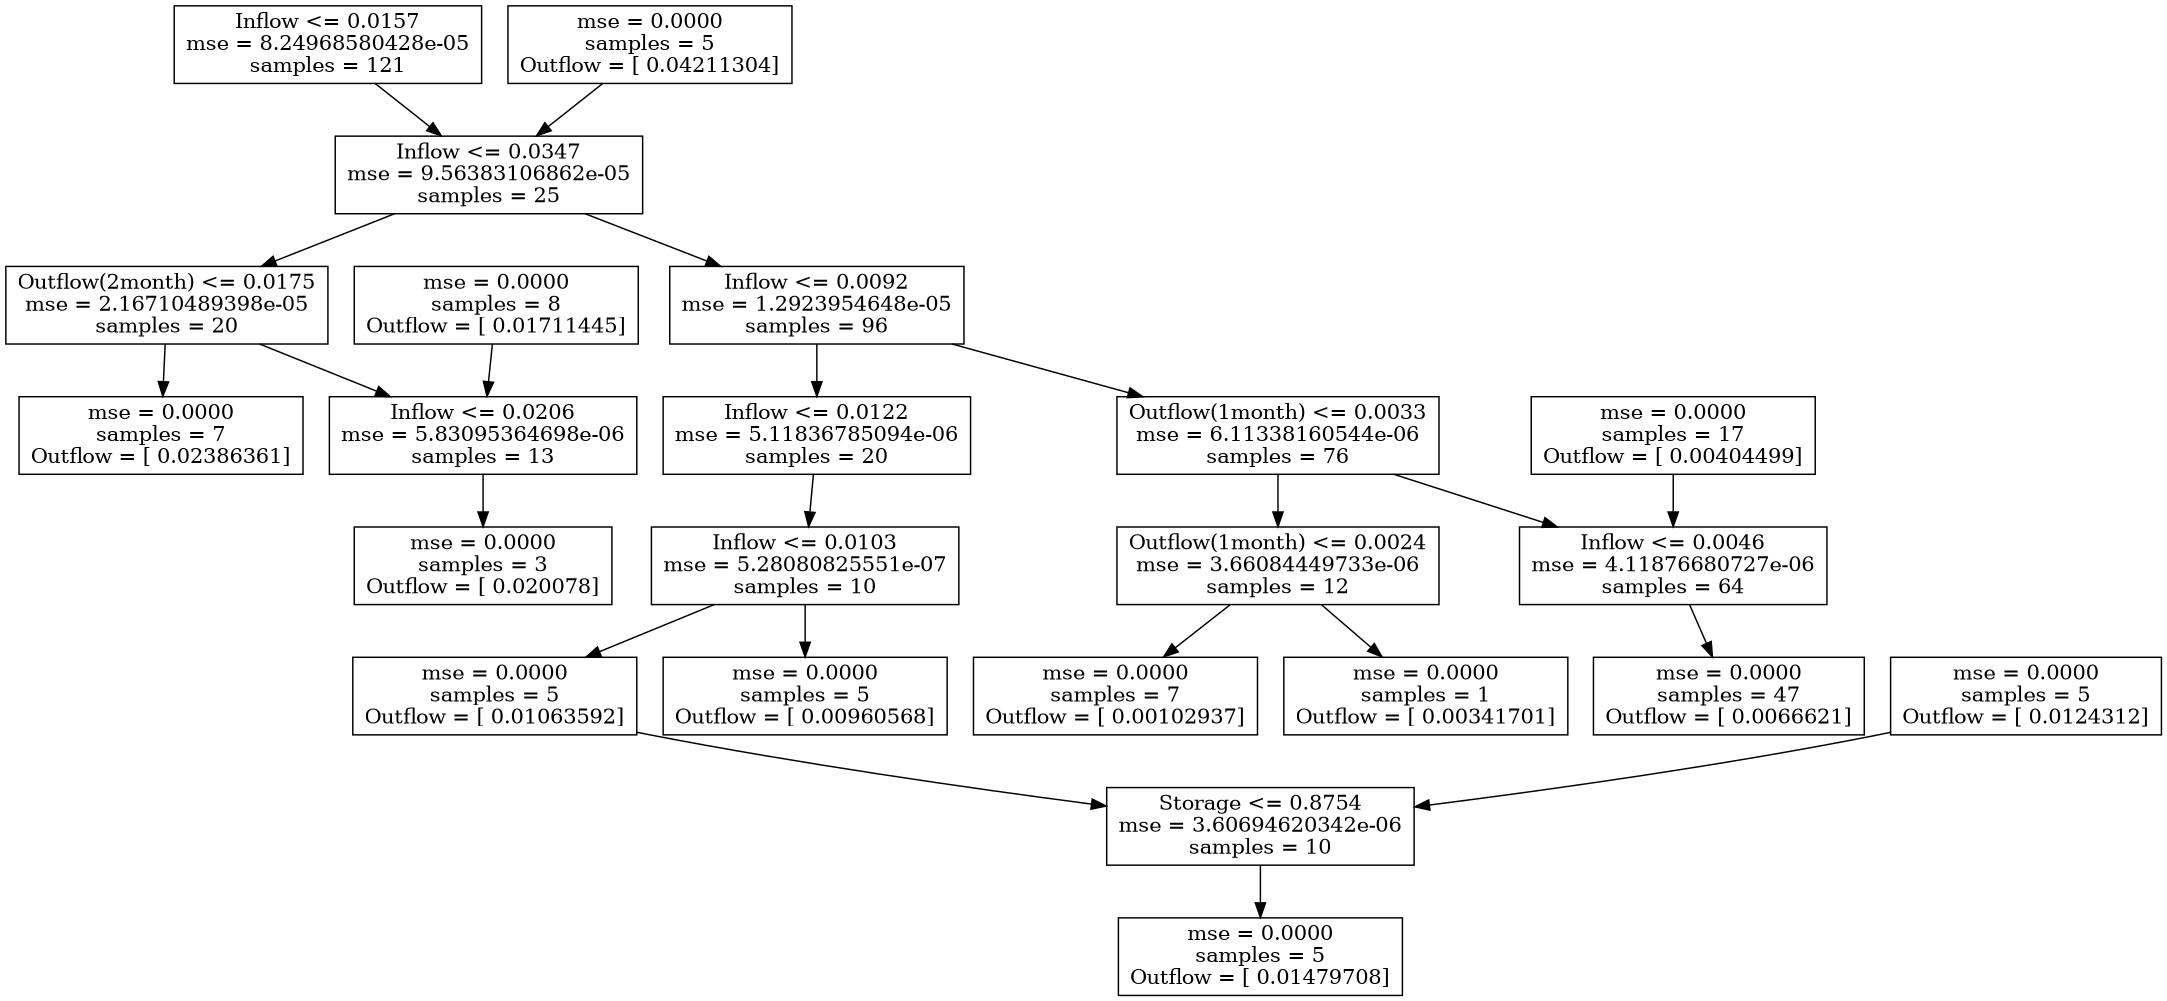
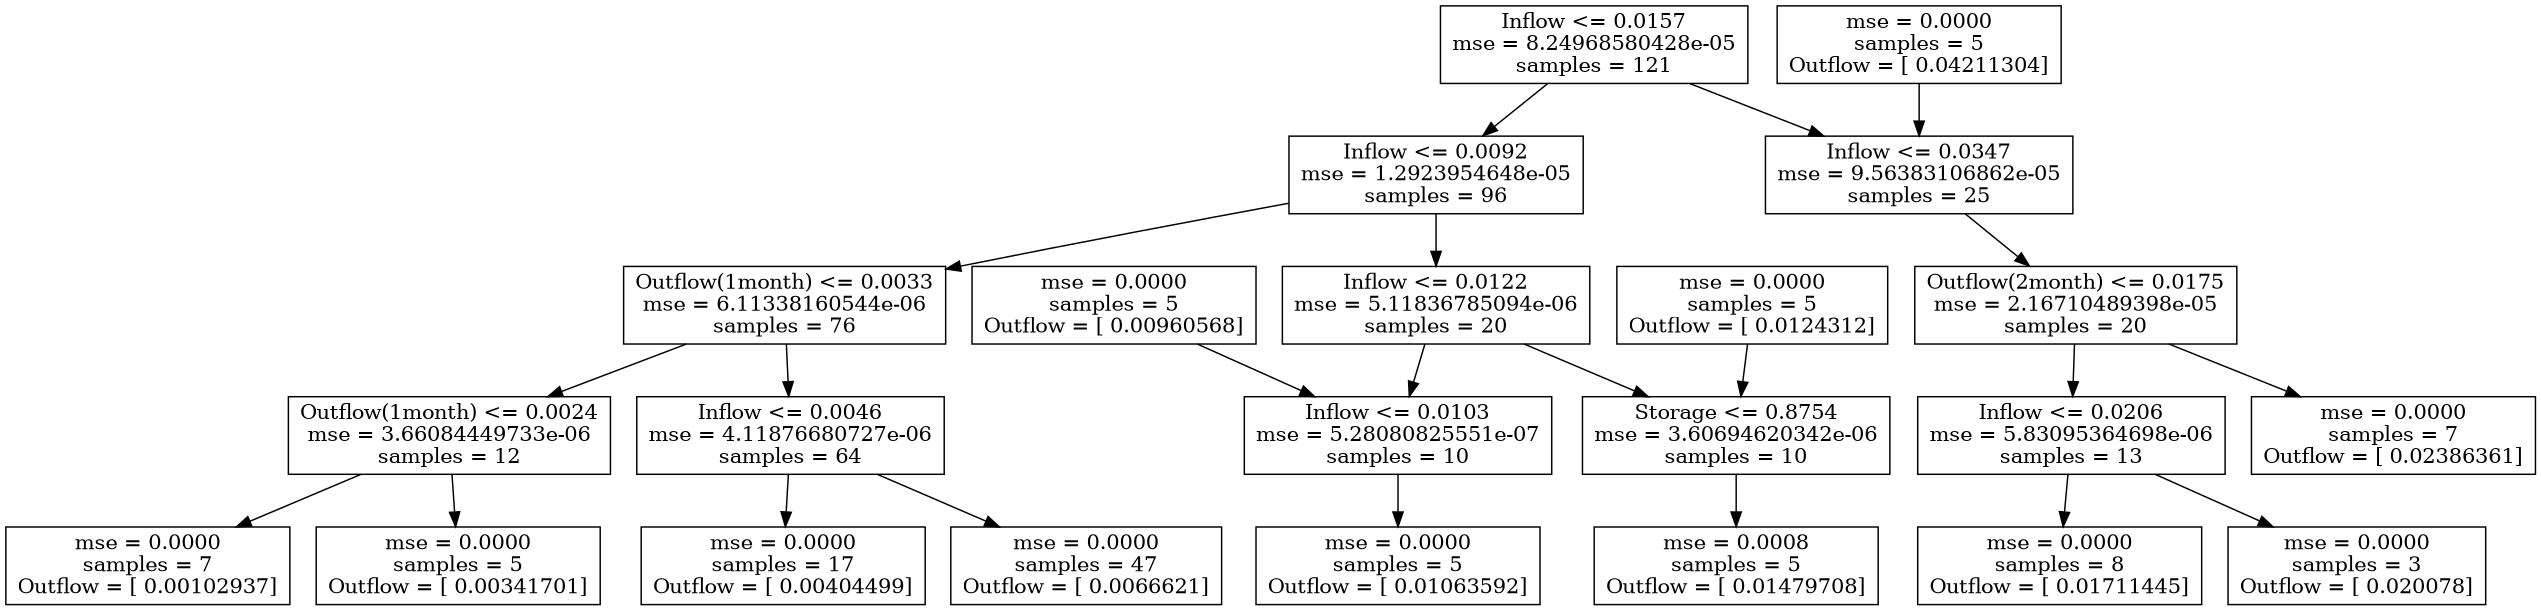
(646, 237) -> (1521, 105)
(490, 363) -> (2066, 493)
(1673, 493) -> (787, 493)
(805, 623) -> (1249, 367)
(1426, 696) -> (458, 566)
(864, 772) -> (1579, 367)
(1260, 957) -> (1736, 566)
